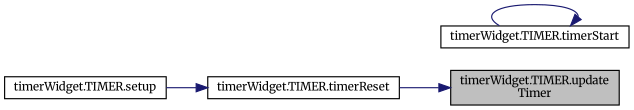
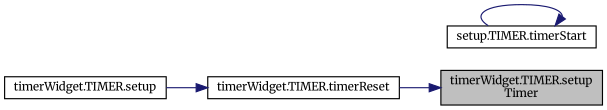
(535, 37) -> (522, 37)
(535, 88) -> (522, 88)
